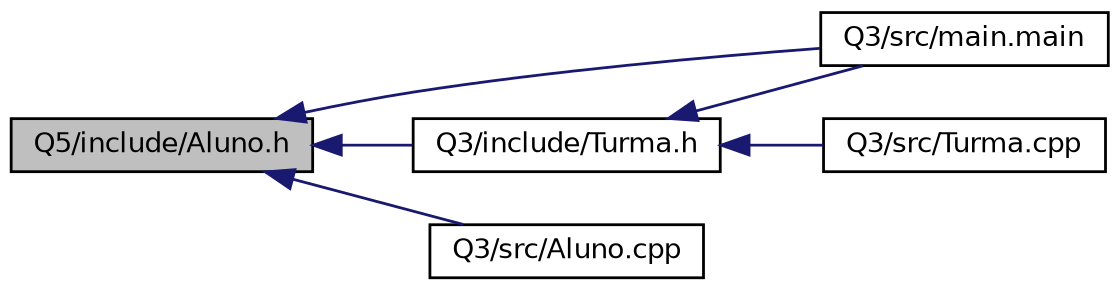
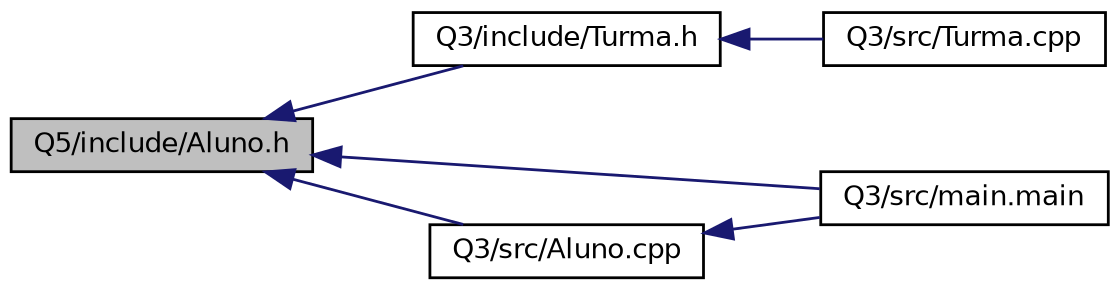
(779, 88) -> (776, 223)
